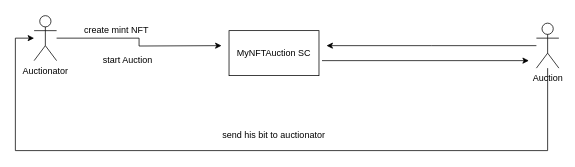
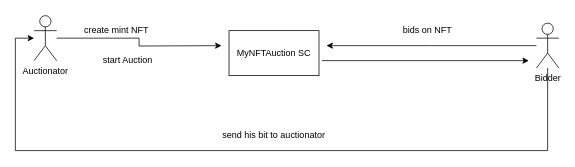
none -> (428, 30)
(548, 79) -> (548, 79)
